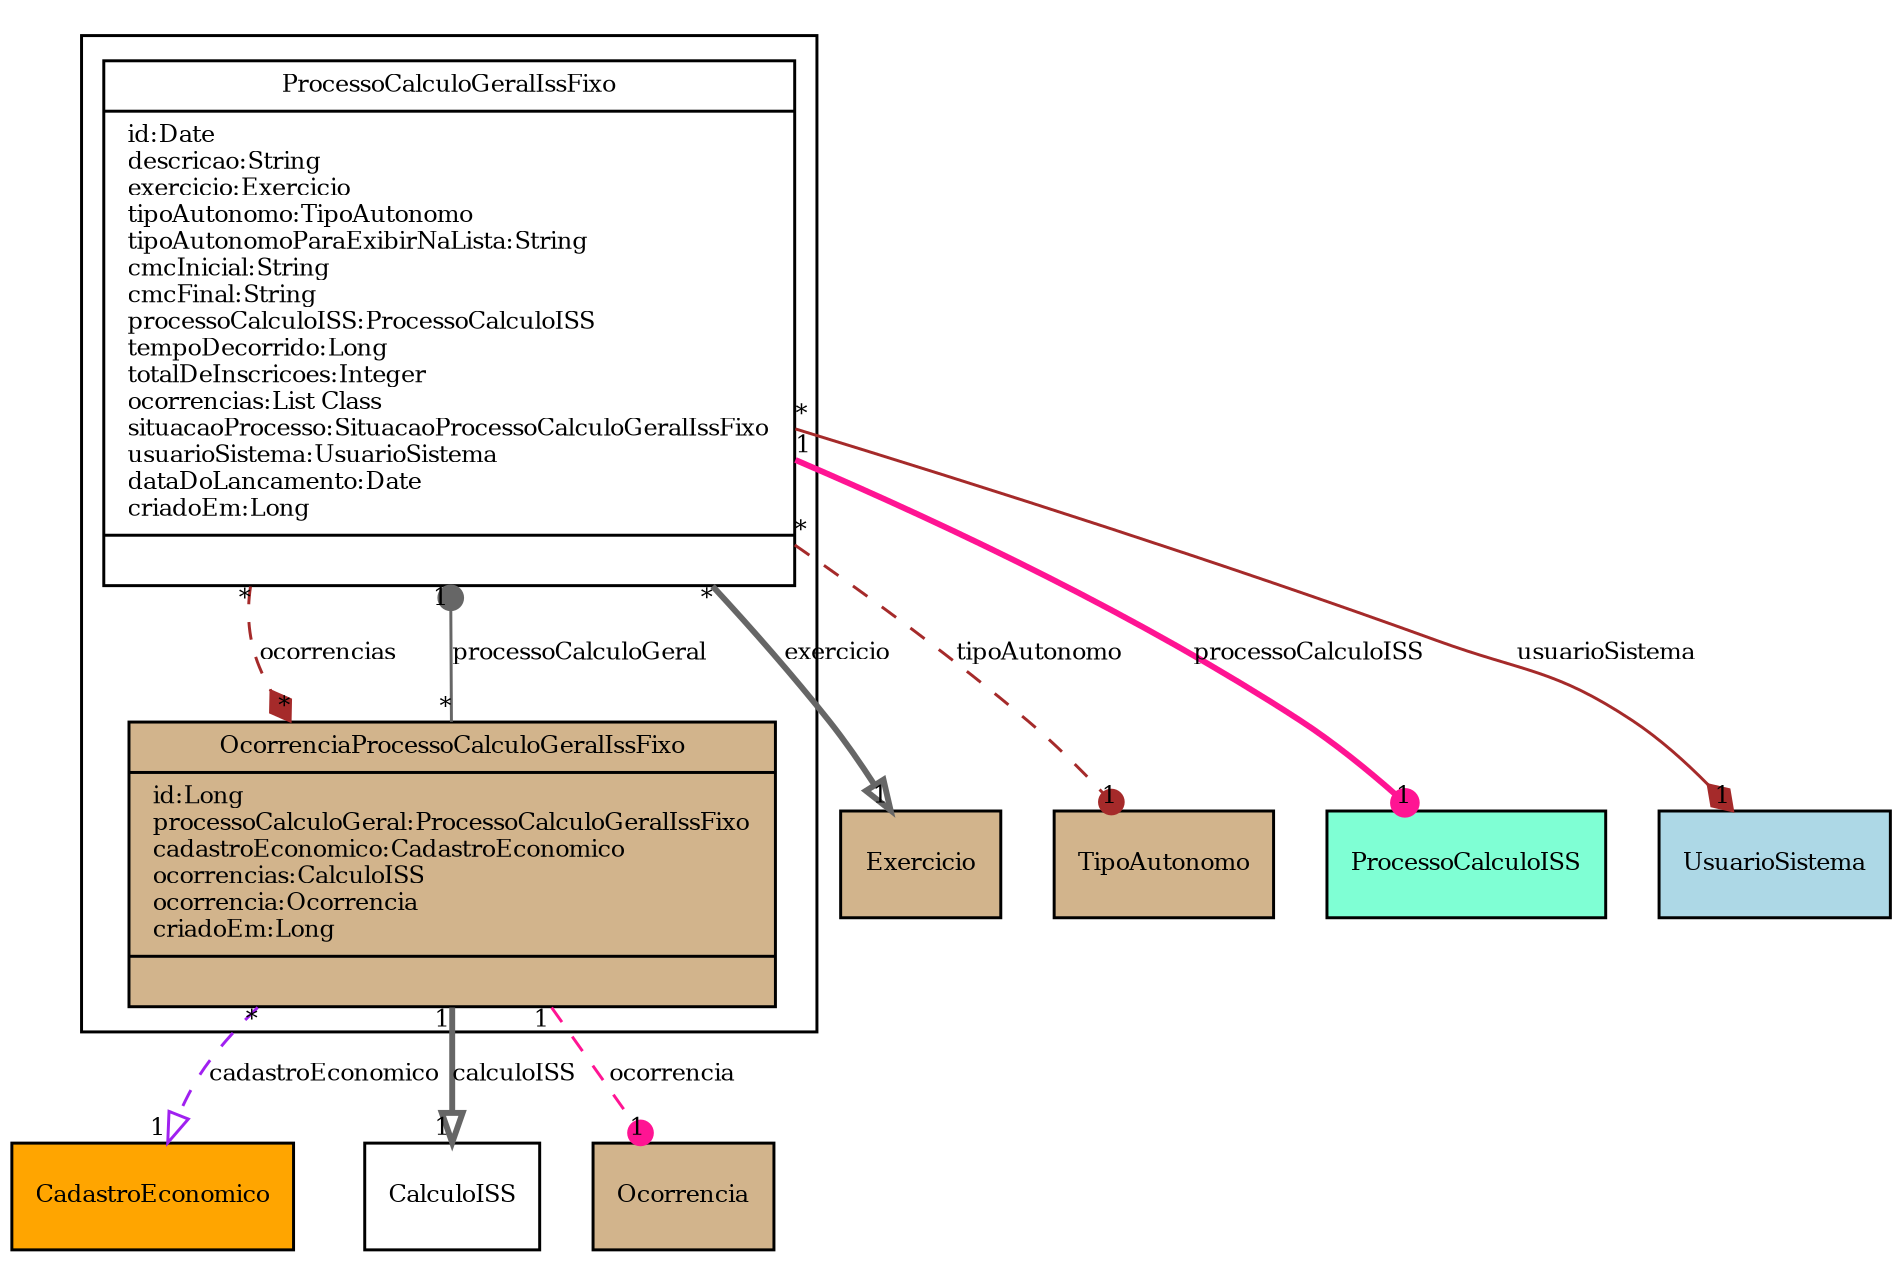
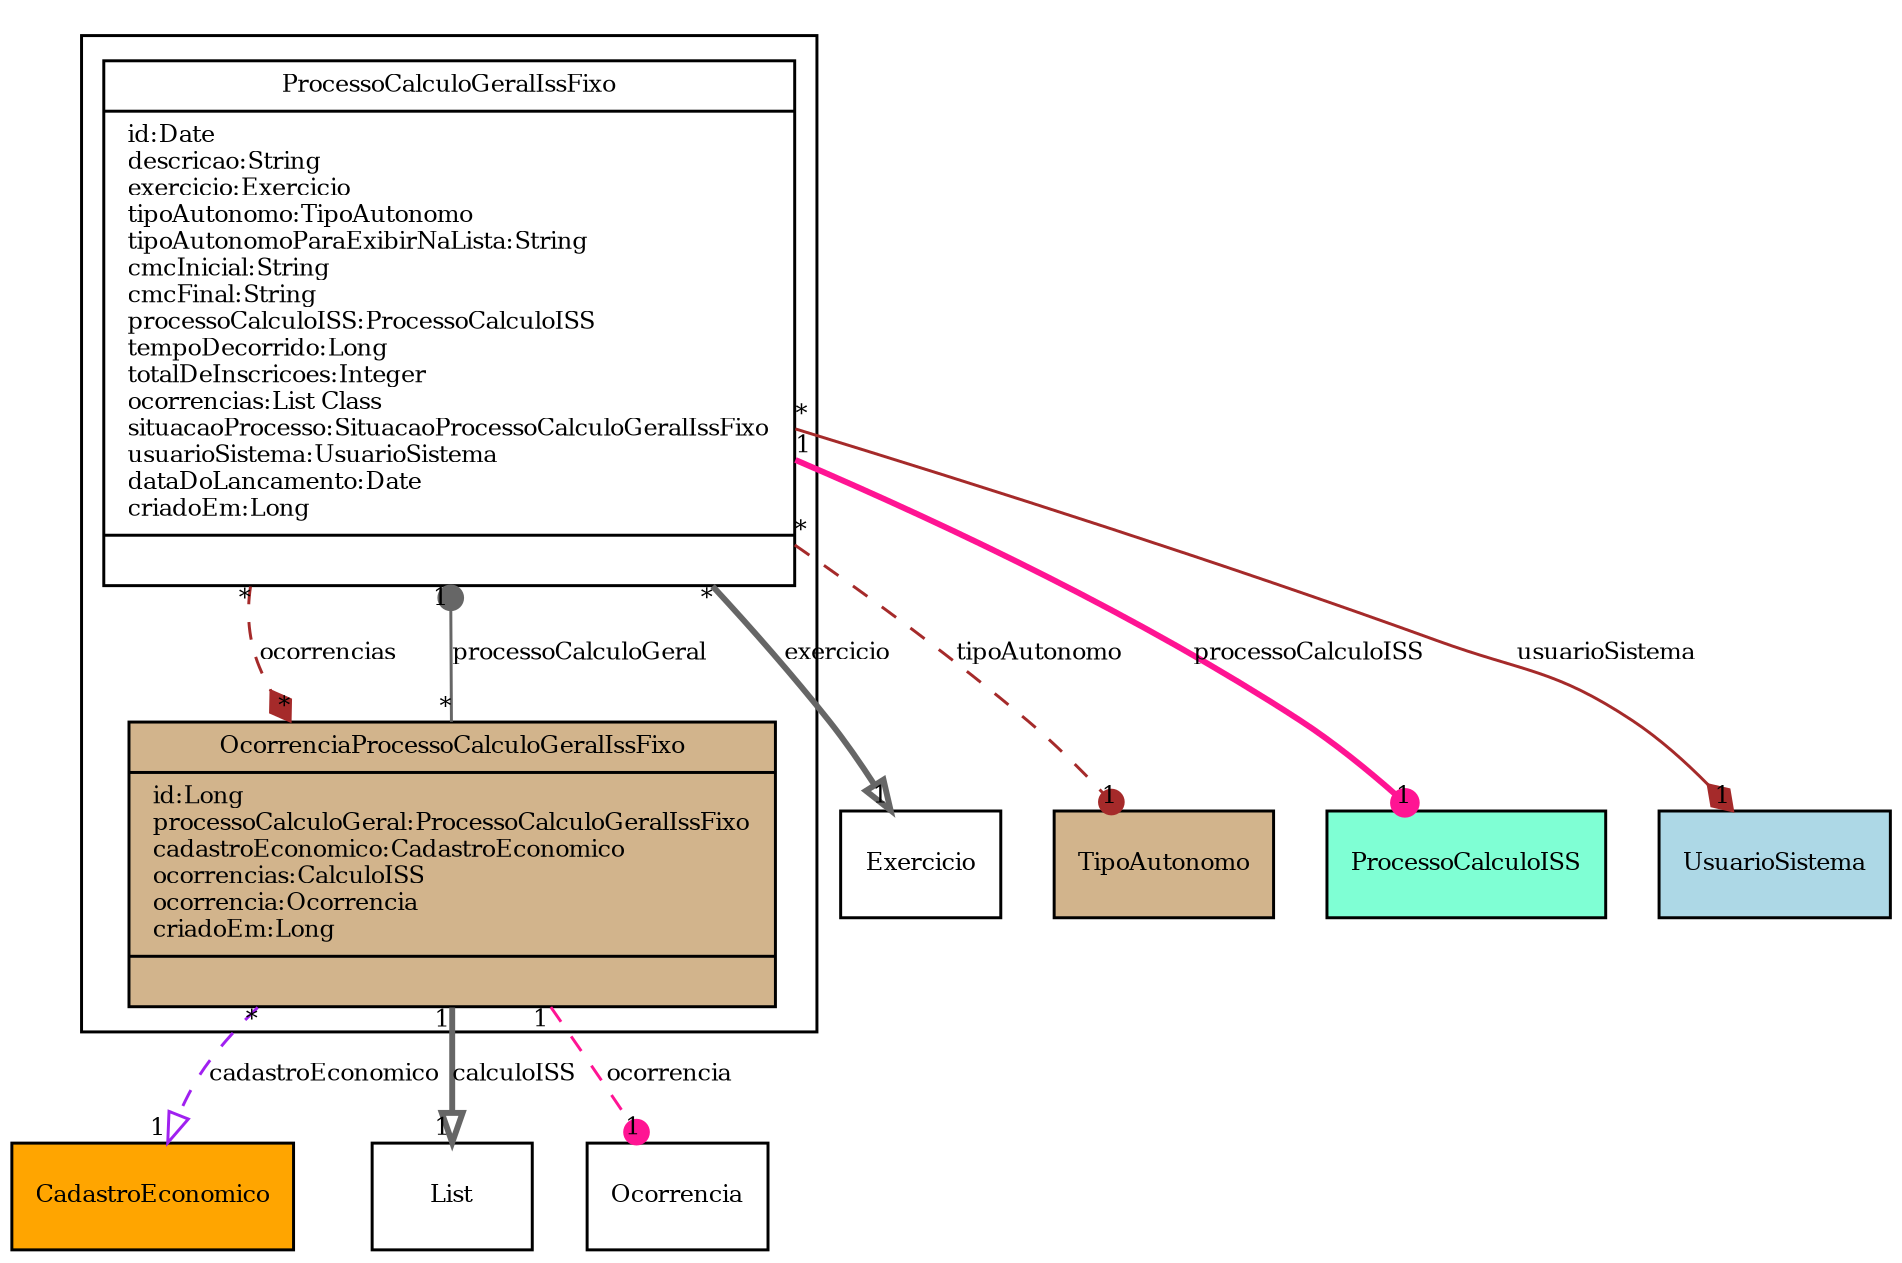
(921, 864) -> (921, 864)
(452, 1196) -> (452, 1196)
(683, 1196) -> (678, 1196)
